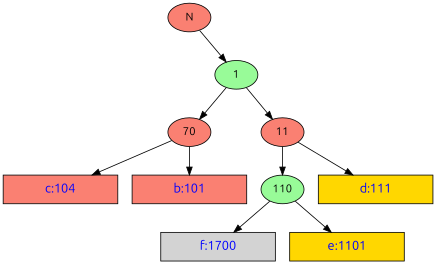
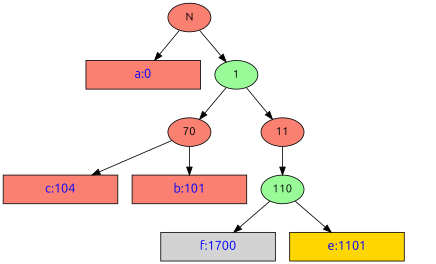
none -> (143, 75)
(376, 189) -> none
